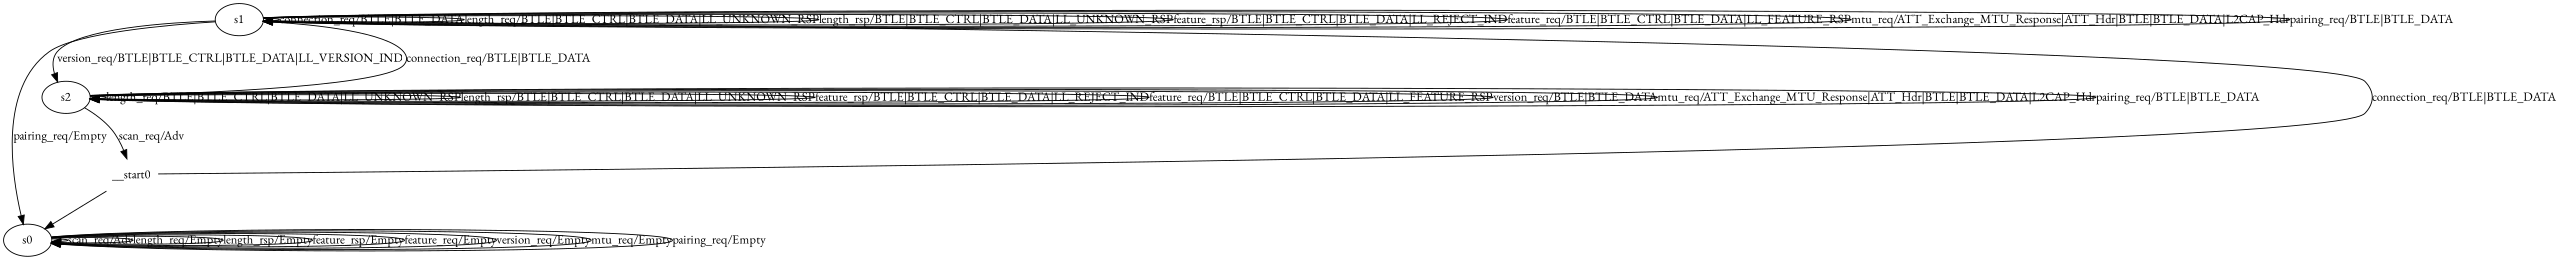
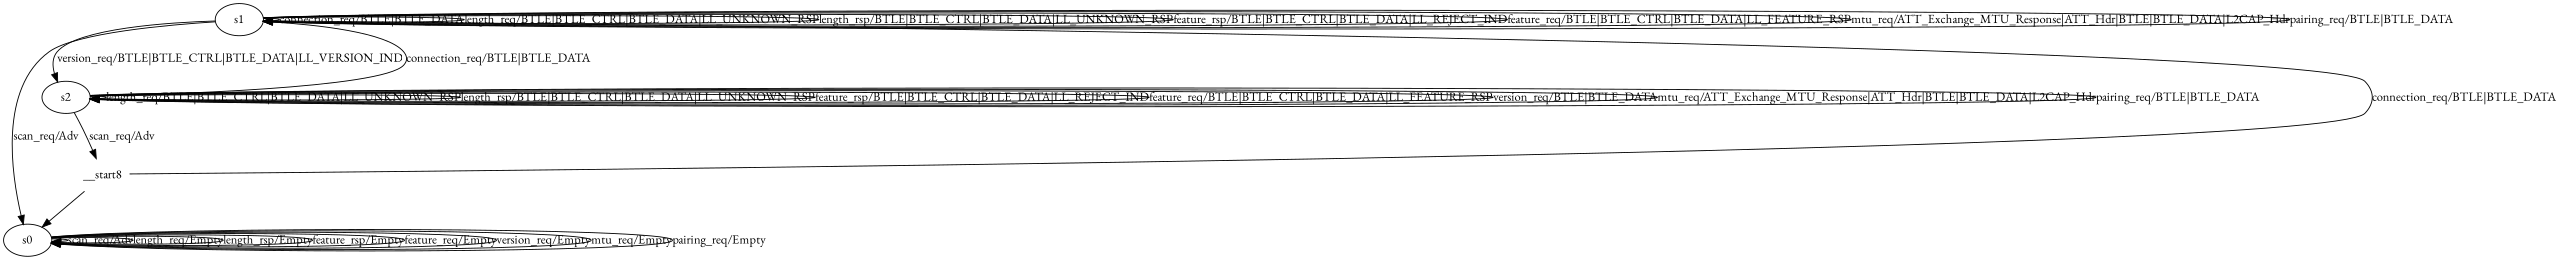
(60, 136) -> (46, 136)
(131, 175) -> (103, 175)
